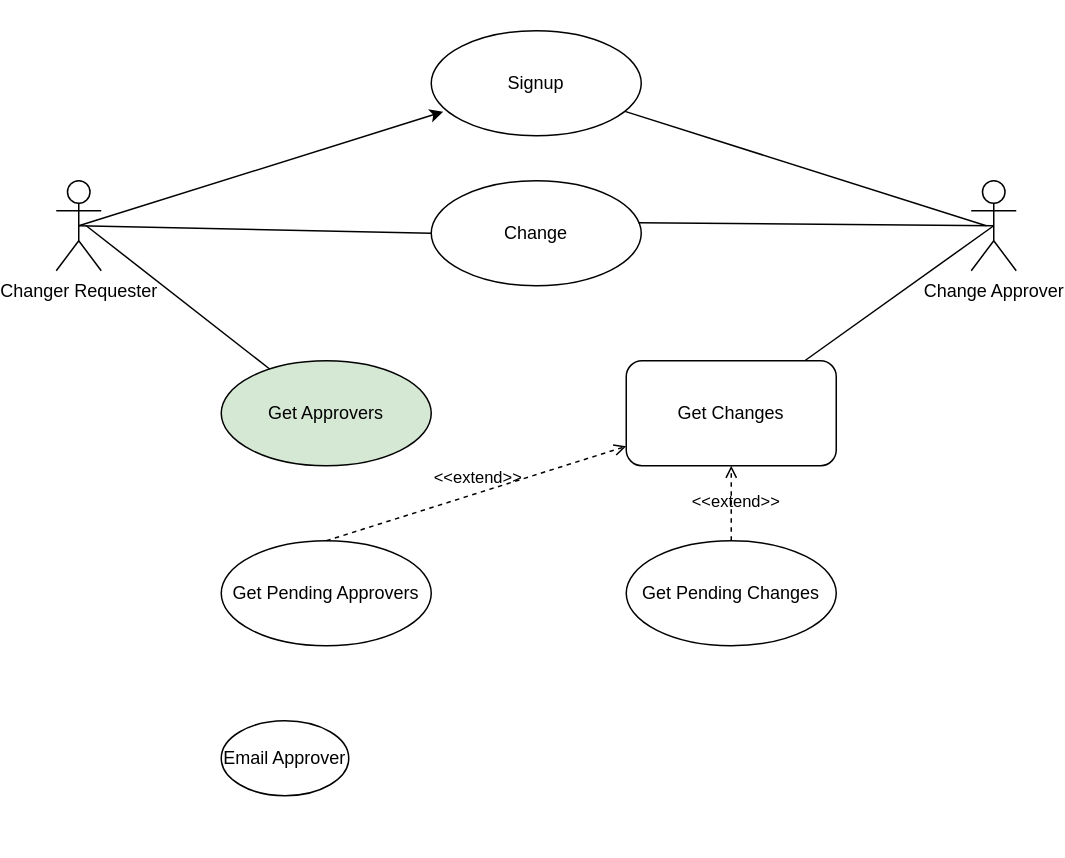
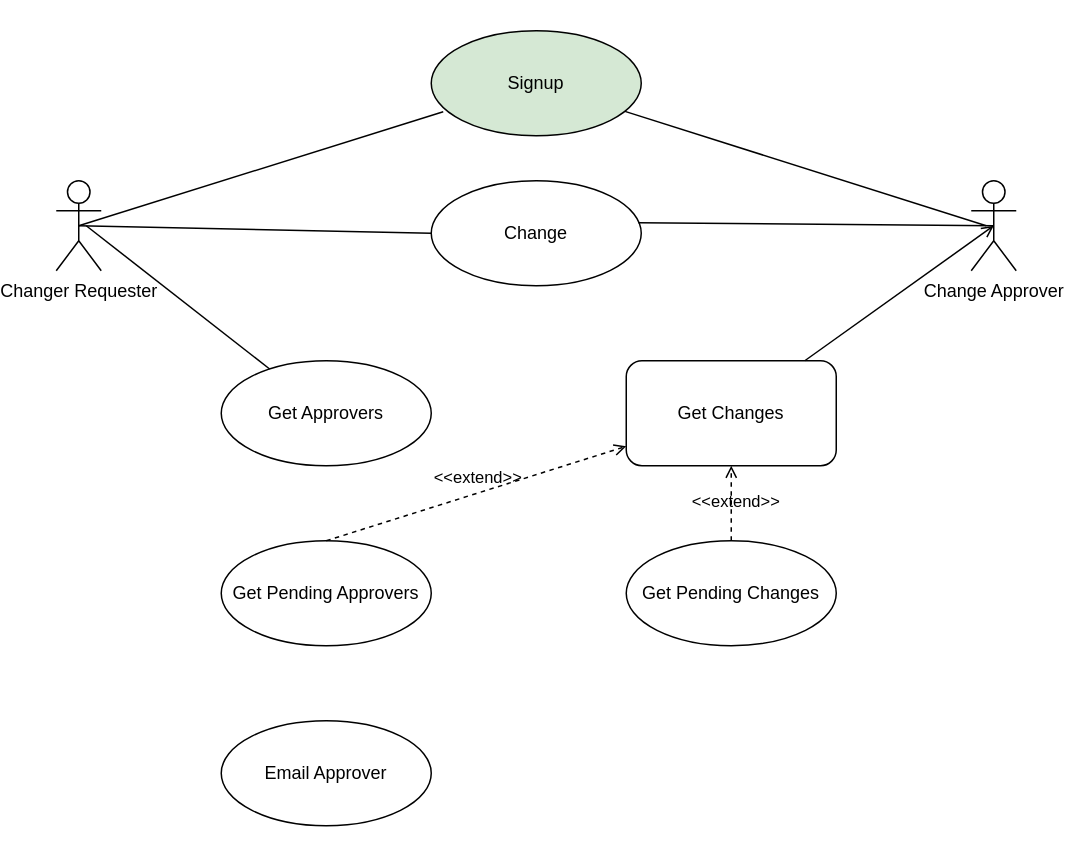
(536, 83) -> (536, 83)
(432, 115) -> (437, 114)
(987, 230) -> (988, 230)
(326, 413) -> (326, 413)
(285, 758) -> (326, 773)
